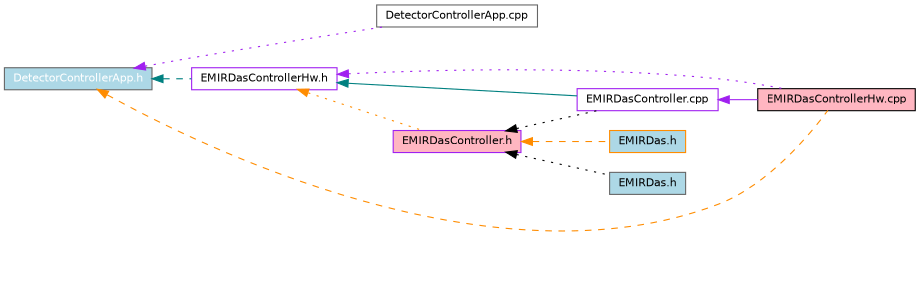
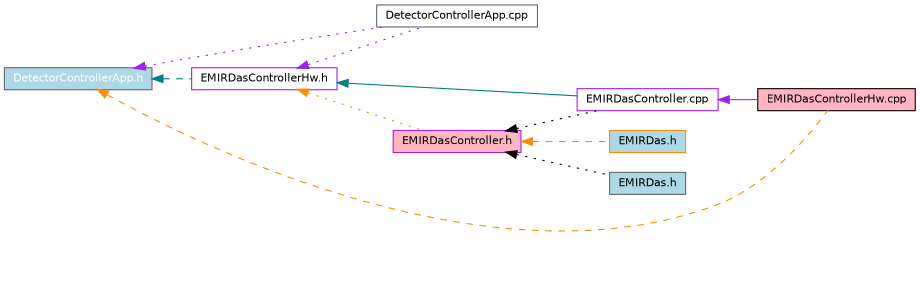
(568, 70) -> (366, 46)
